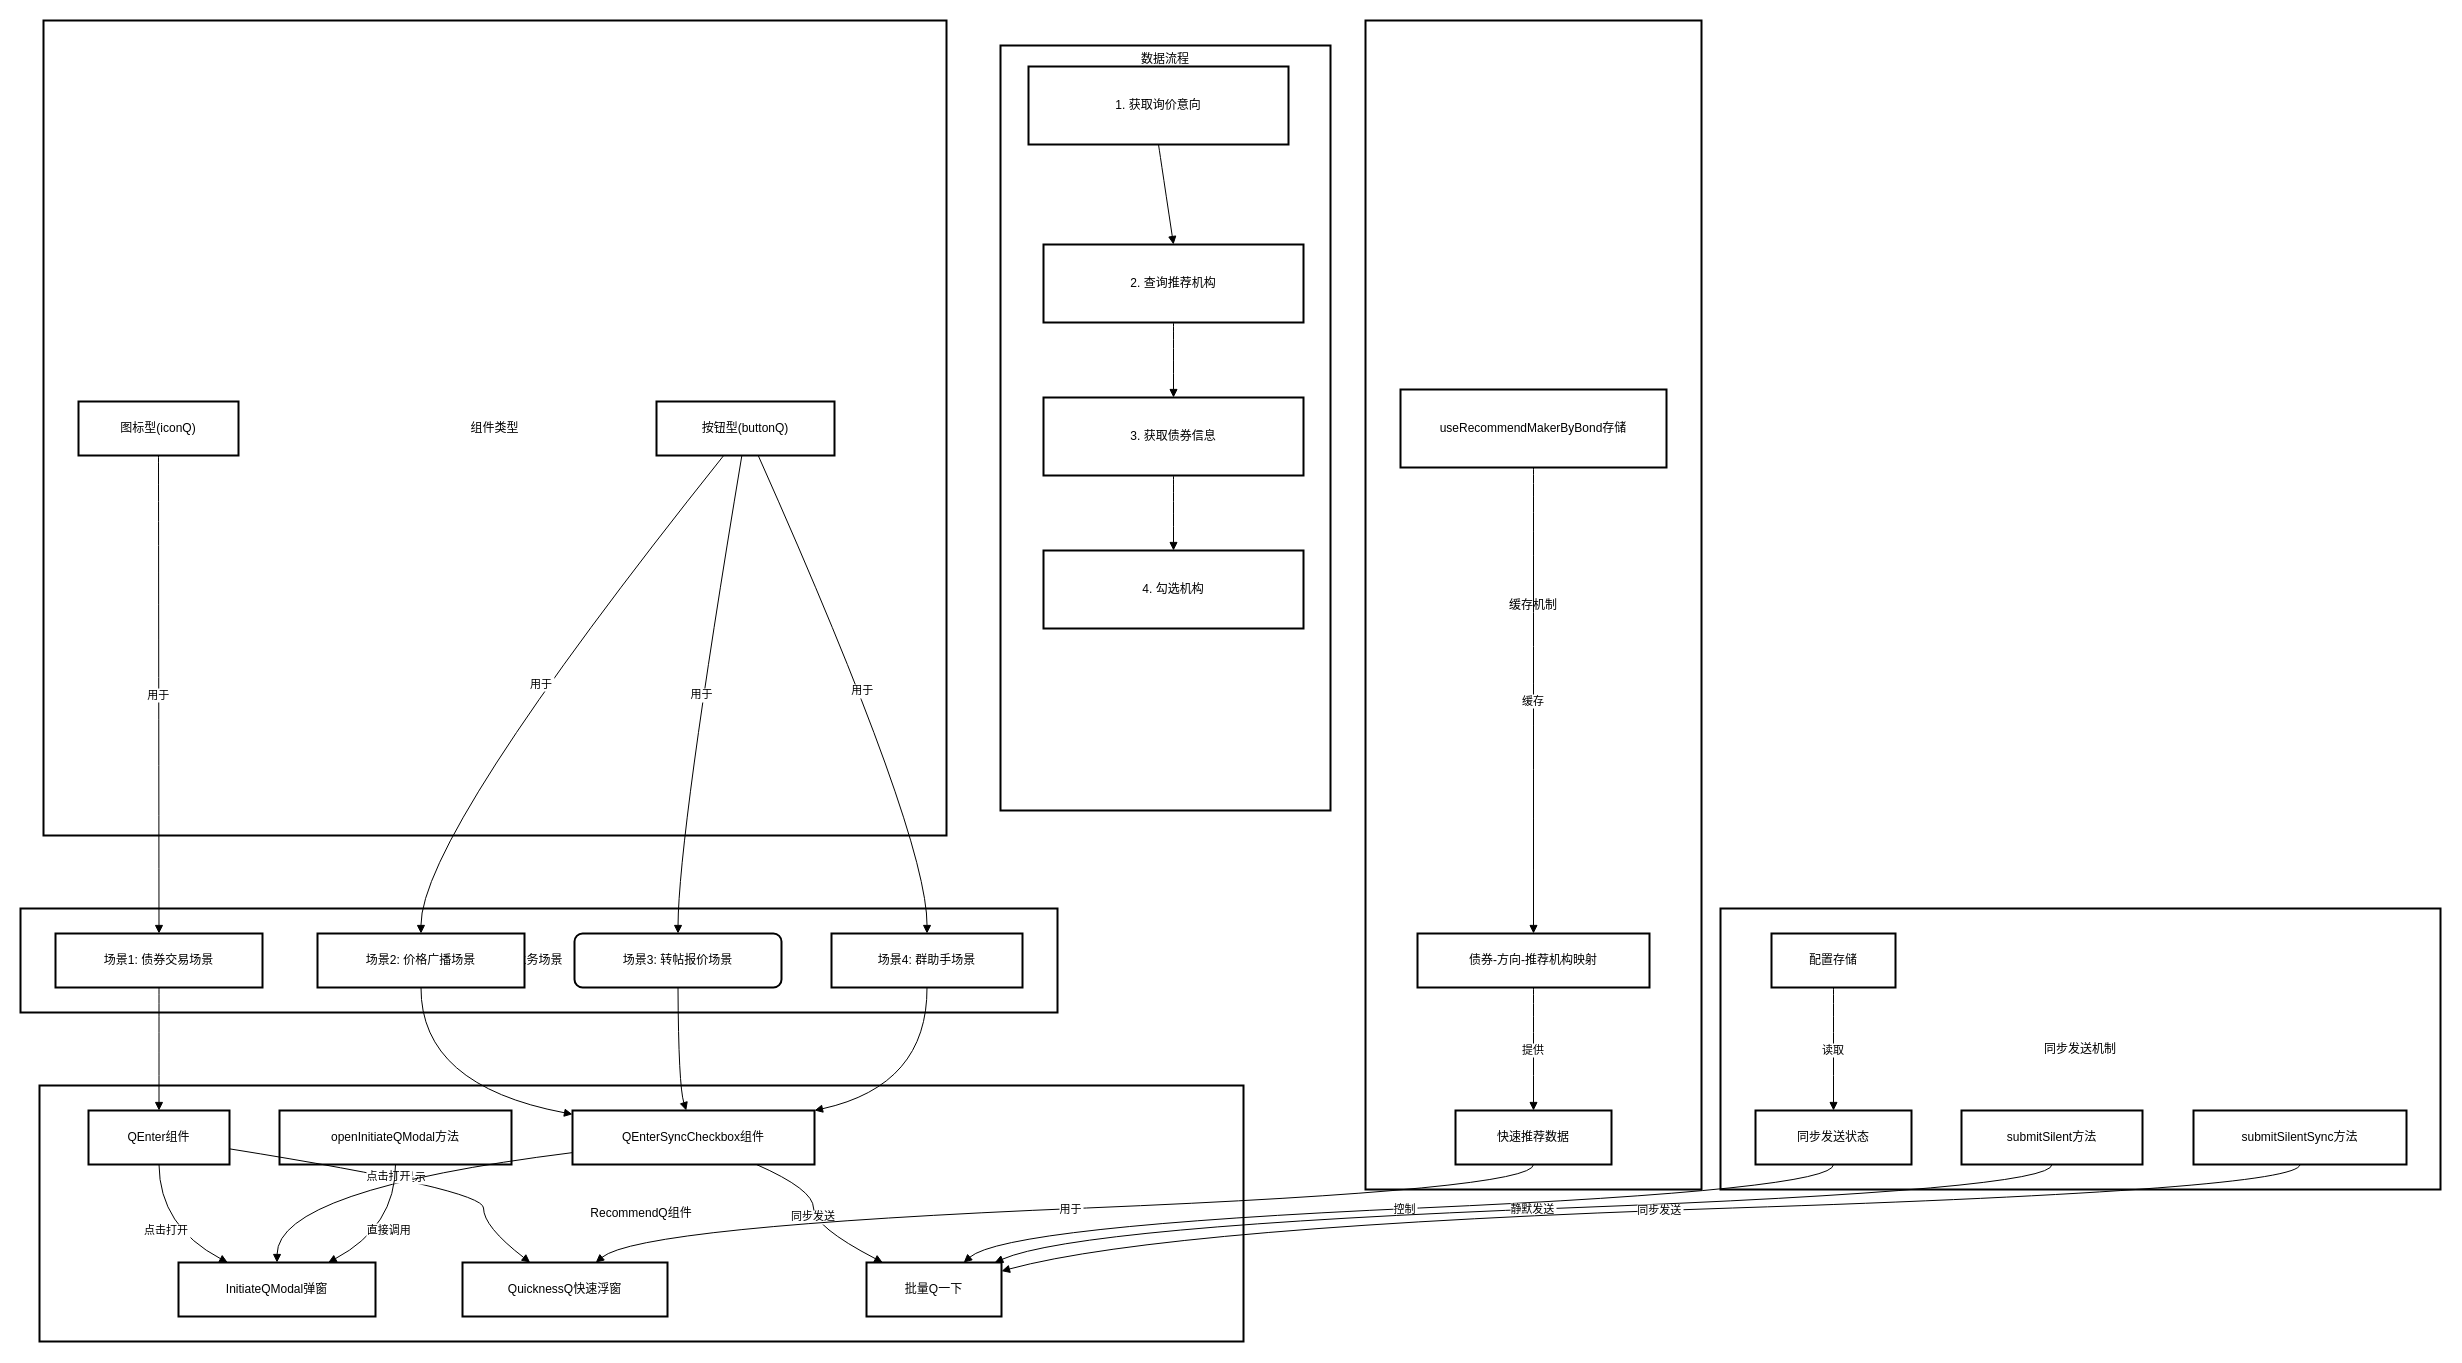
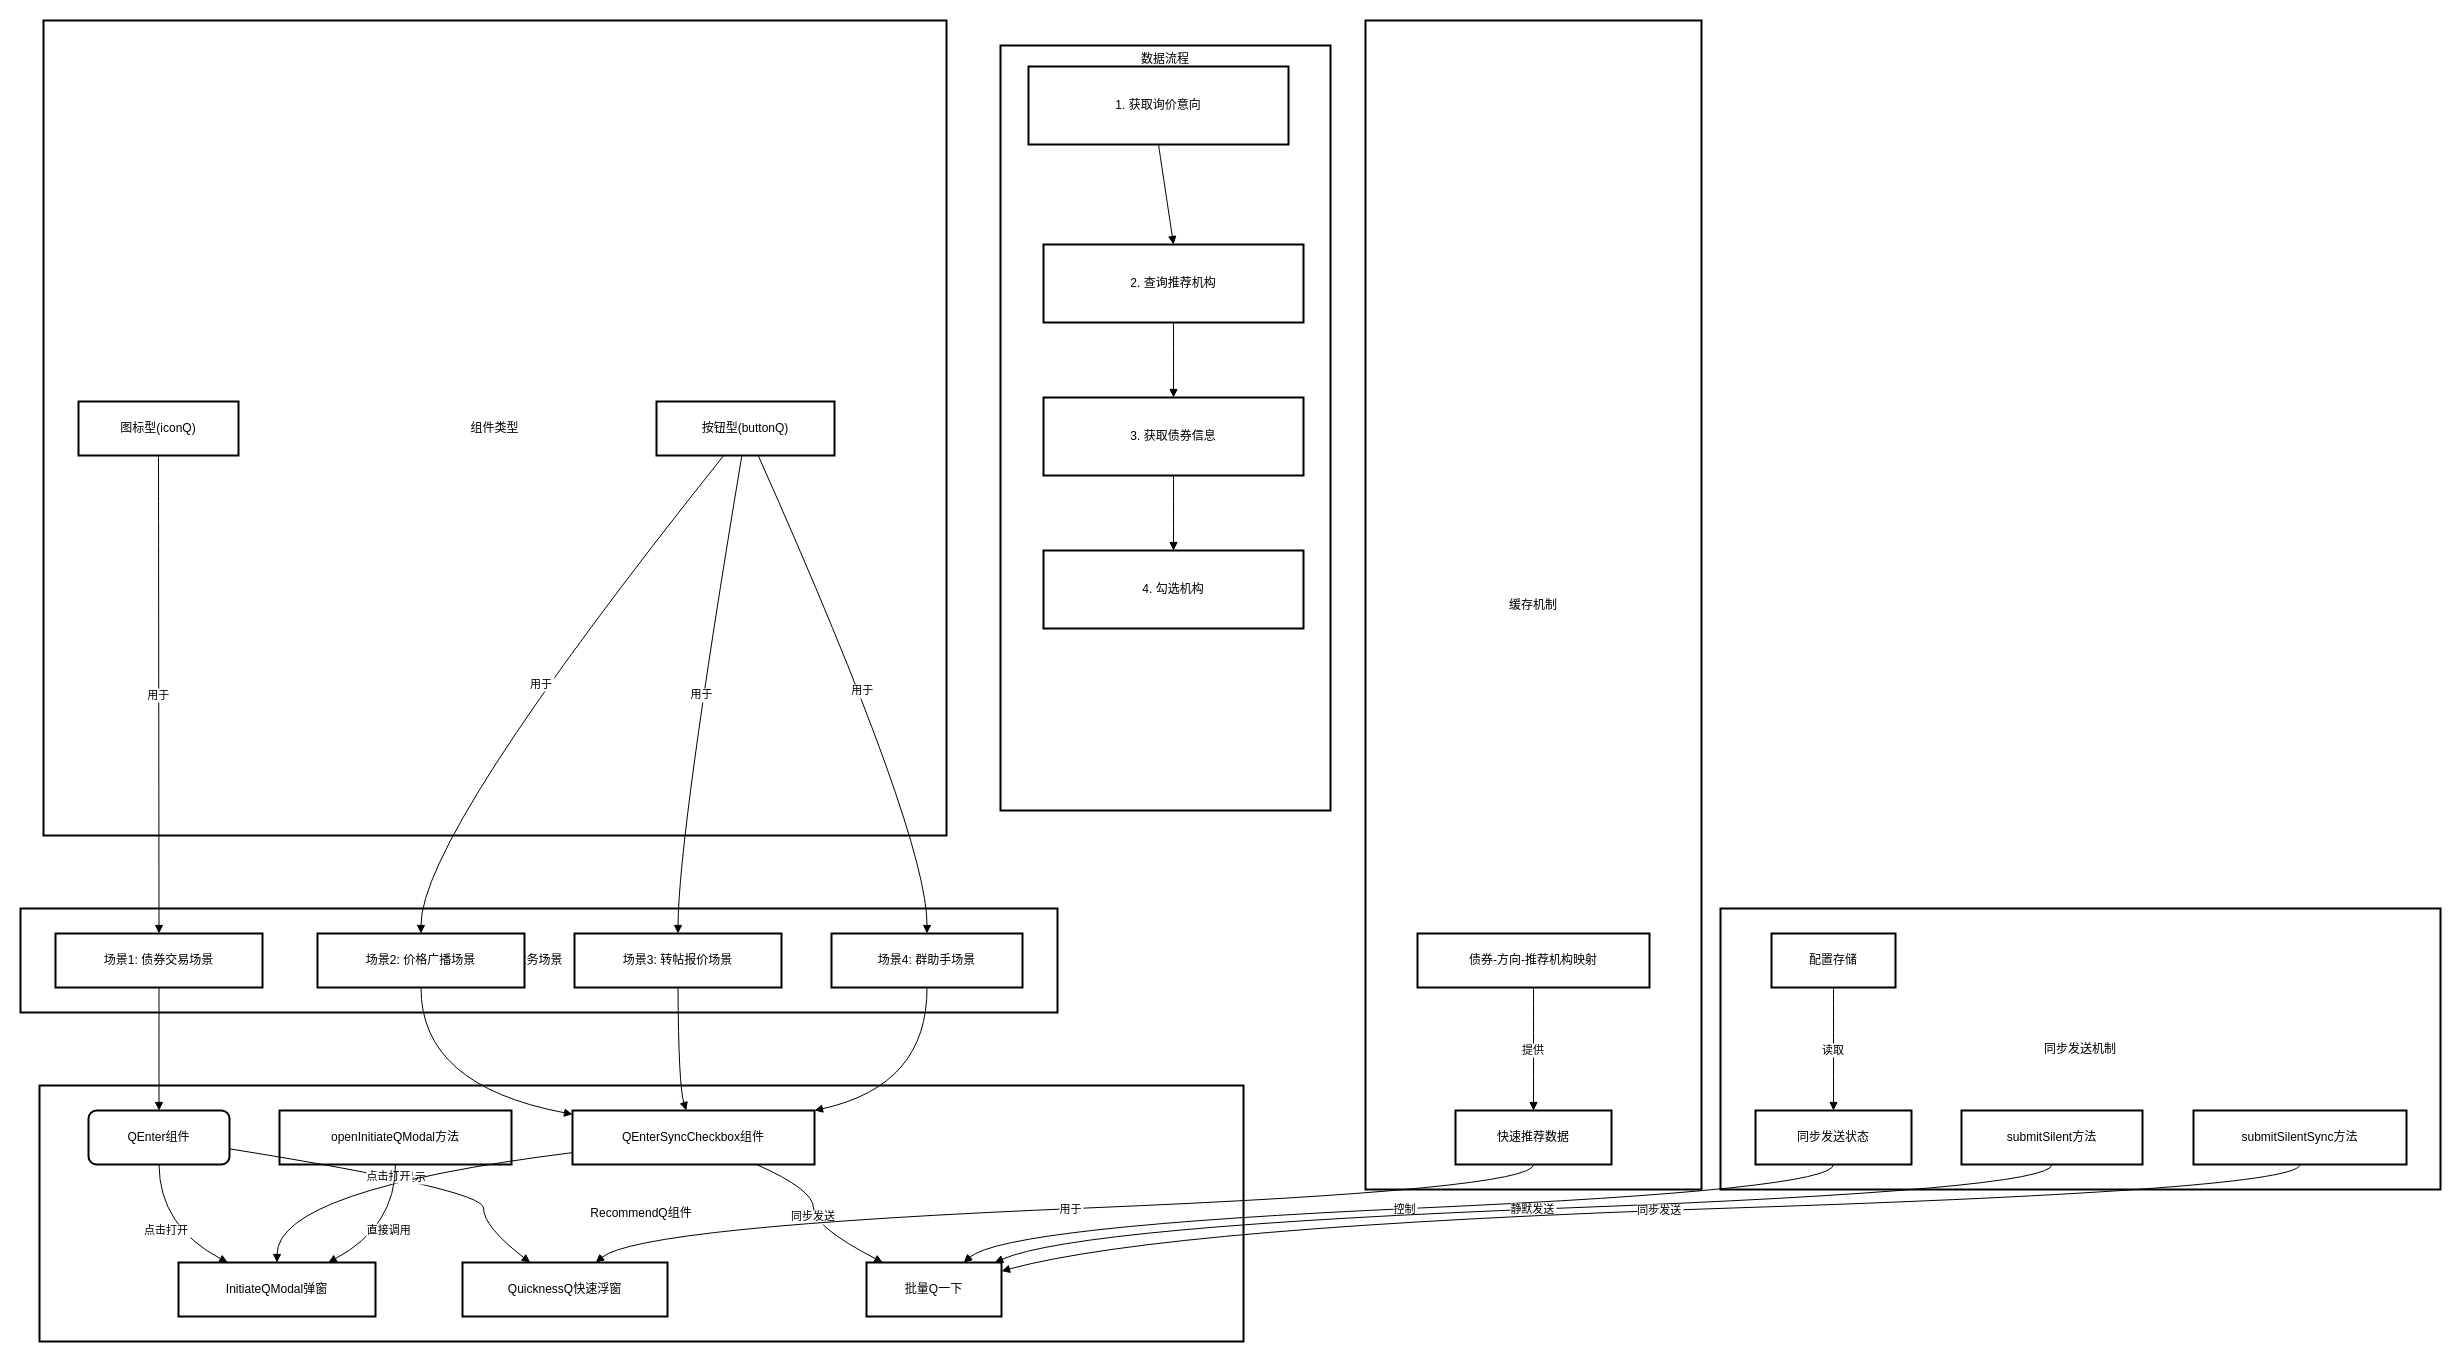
(1534, 429) -> none
(1534, 697) -> none
(678, 961) -> (678, 961)
(159, 1138) -> (159, 1138)
